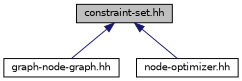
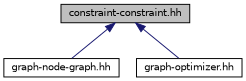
(124, 14) -> (125, 14)
(187, 68) -> (189, 68)
